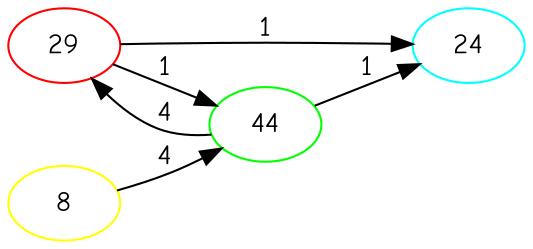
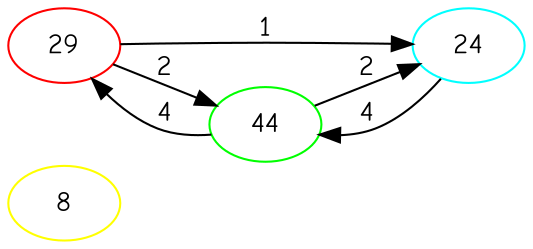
(165, 67) -> (165, 67)
(367, 67) -> (367, 67)
(161, 176) -> (396, 118)
